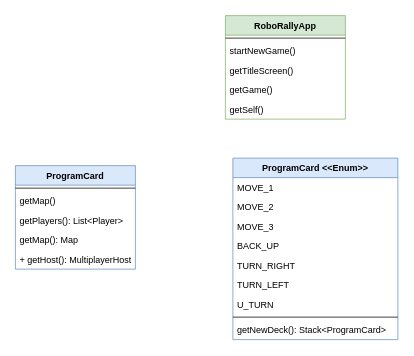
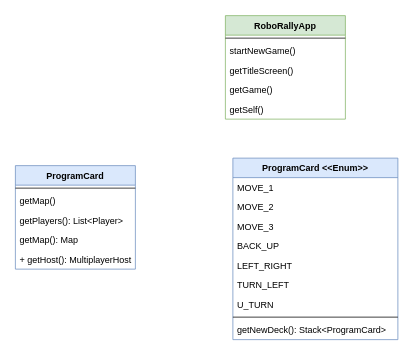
(262, 266) -> (262, 266)
